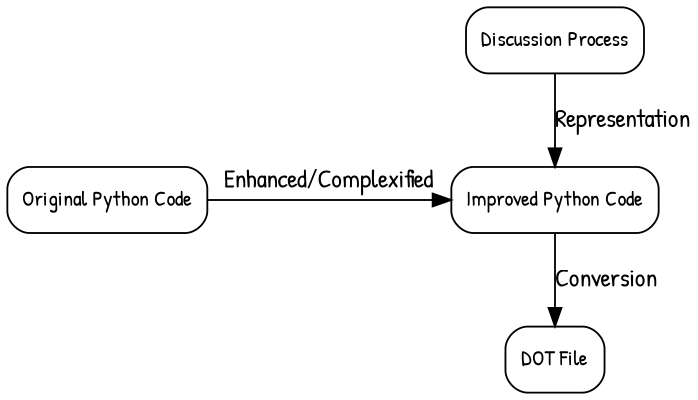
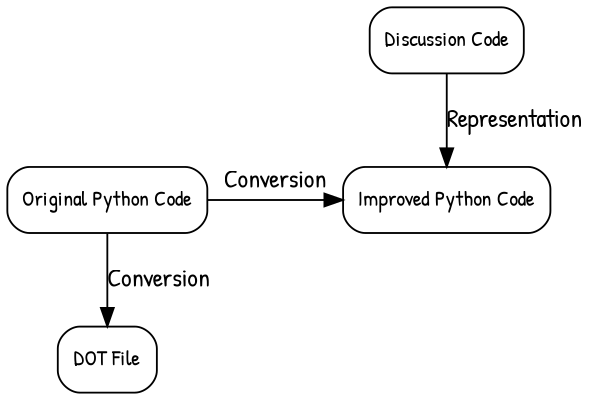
(555, 40) -> (447, 40)
(329, 181) -> (275, 181)
(555, 271) -> (107, 271)
